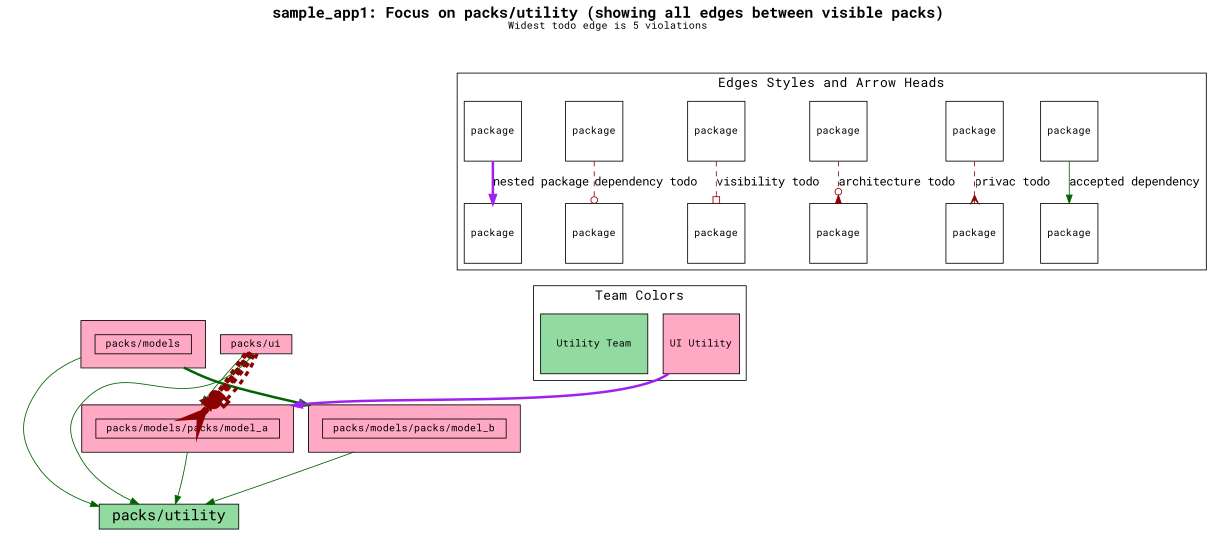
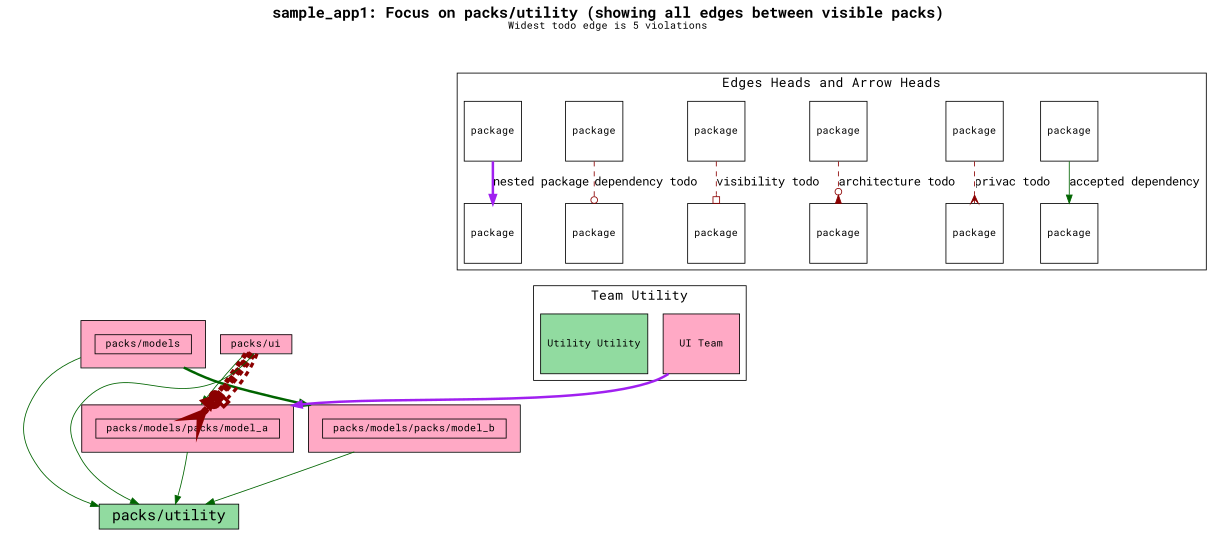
(832, 84) -> (832, 84)
(640, 297) -> (640, 297)
(594, 344) -> (594, 344)
(701, 344) -> (701, 344)
